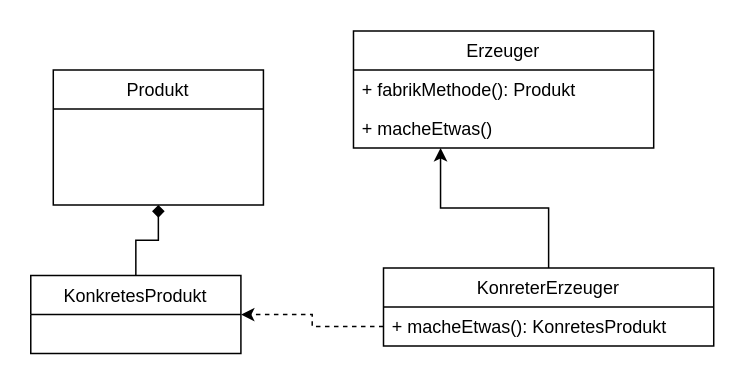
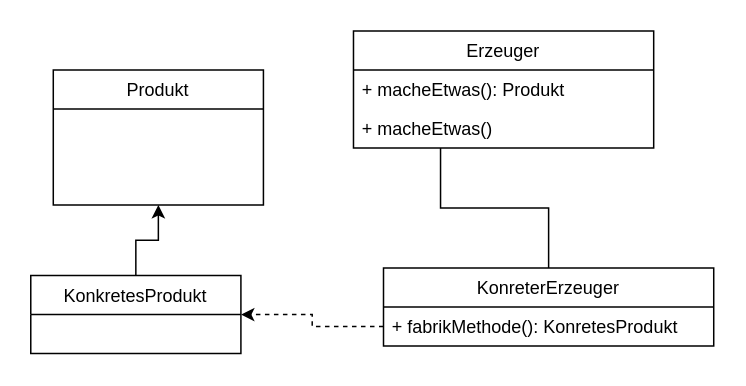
(483, 90) -> (470, 90)
(440, 159) -> (440, 154)
(158, 217) -> (158, 216)
(541, 327) -> (554, 327)
